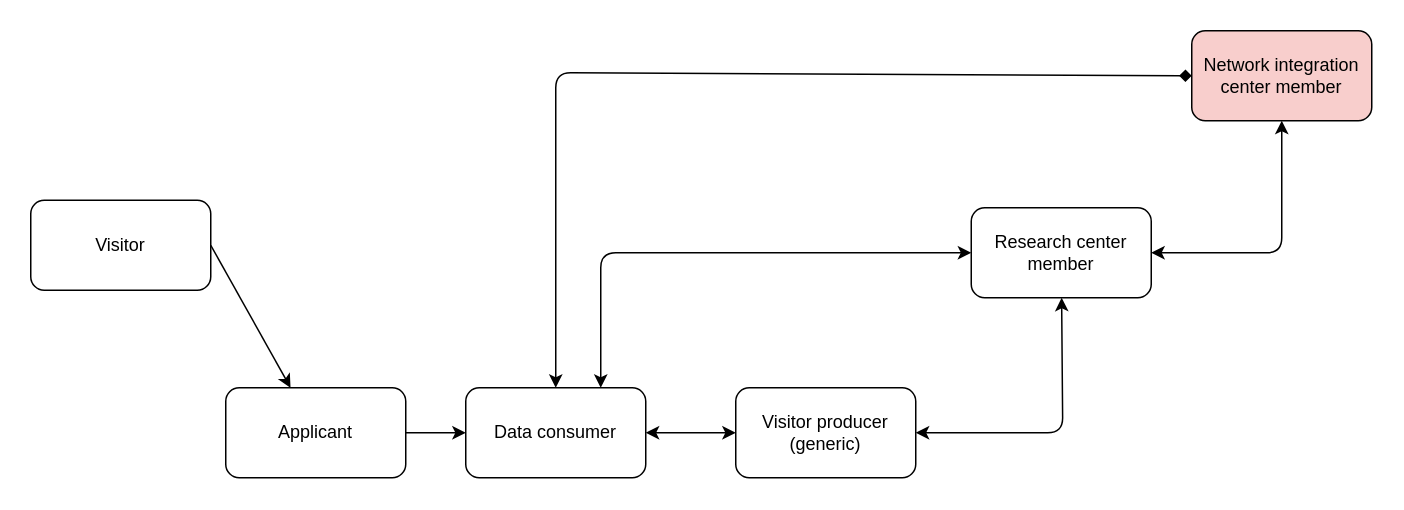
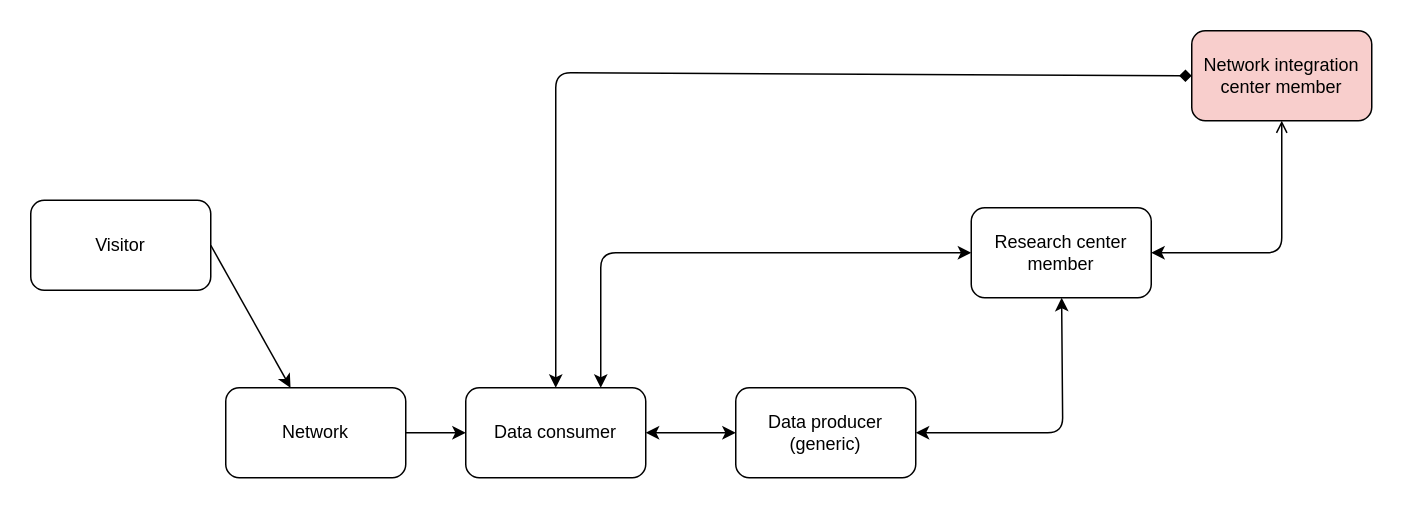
(1282, 132) -> (1282, 129)
(316, 433) -> (316, 433)
(826, 433) -> (826, 433)
